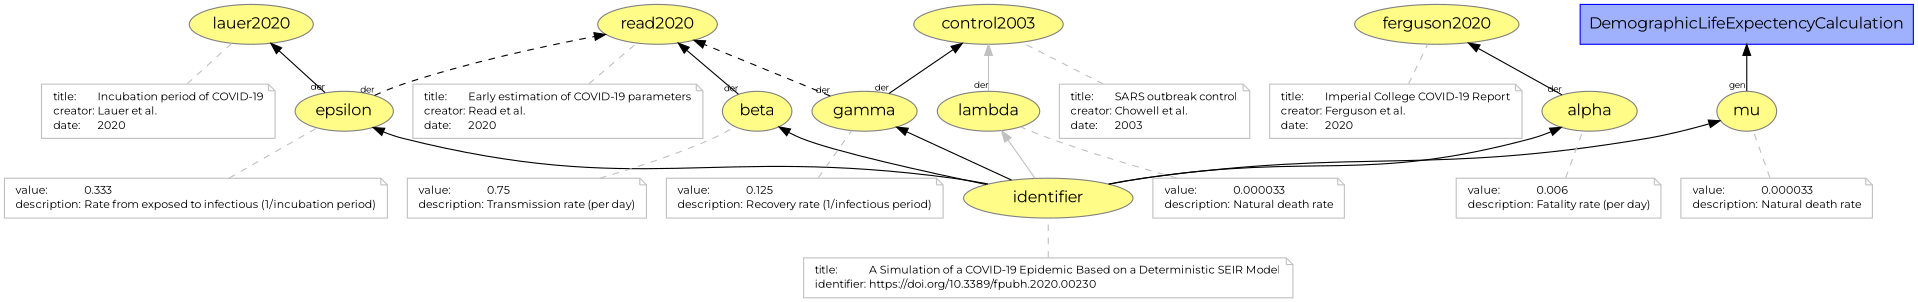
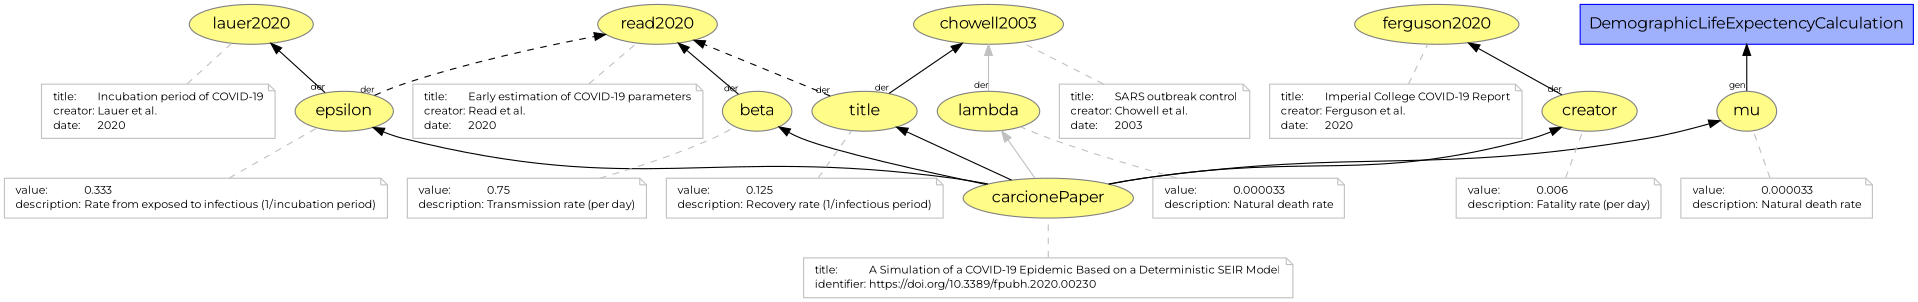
(989, 24) -> (989, 24)
(865, 111) -> (865, 111)
(1590, 111) -> (1590, 111)
(1048, 198) -> (1048, 198)
